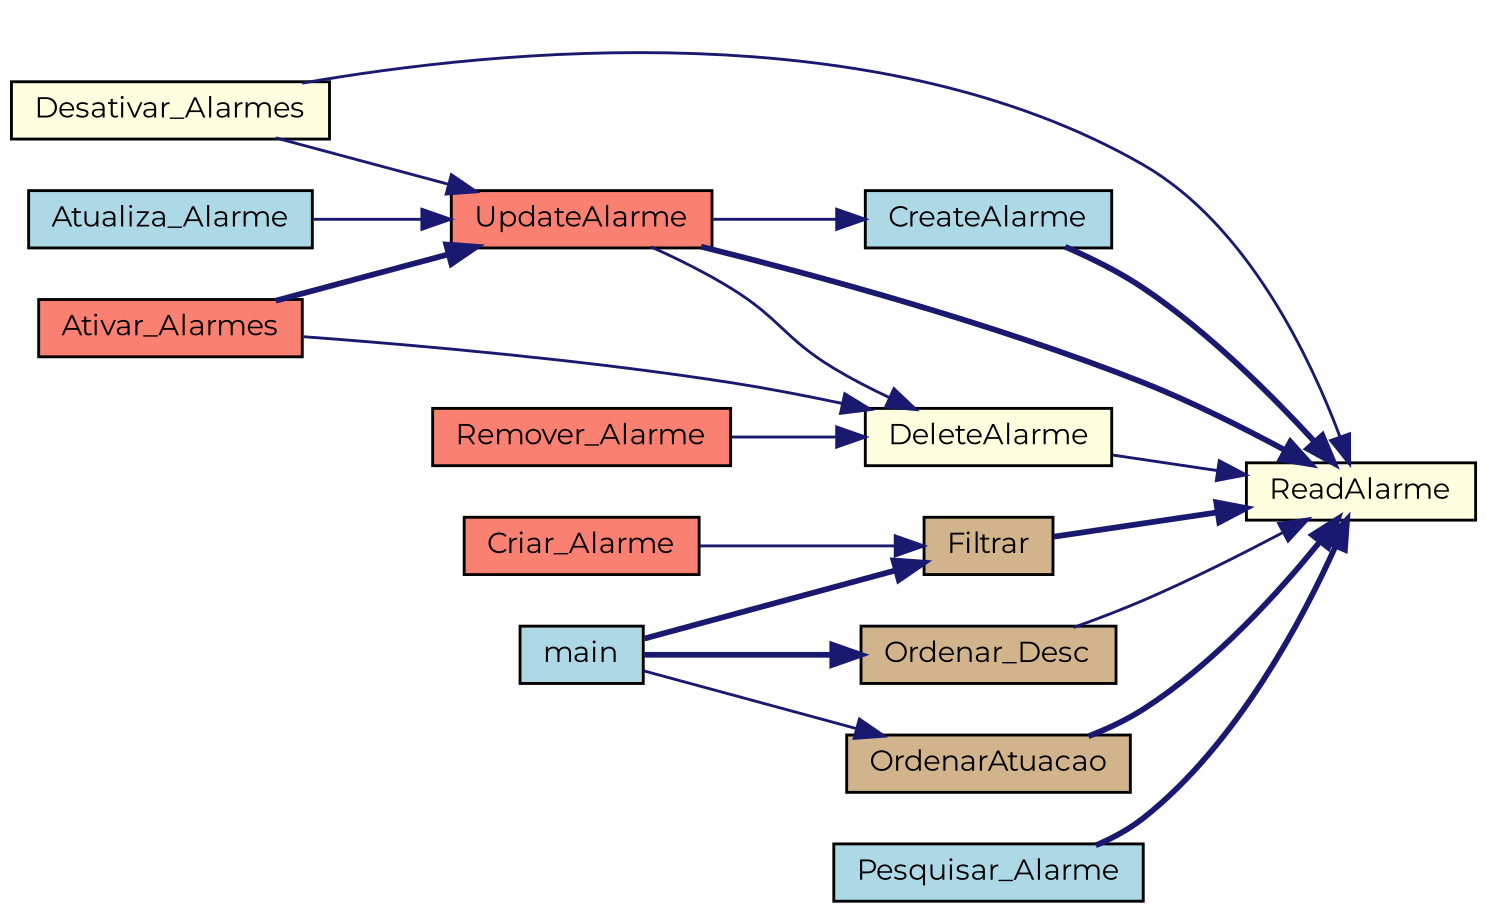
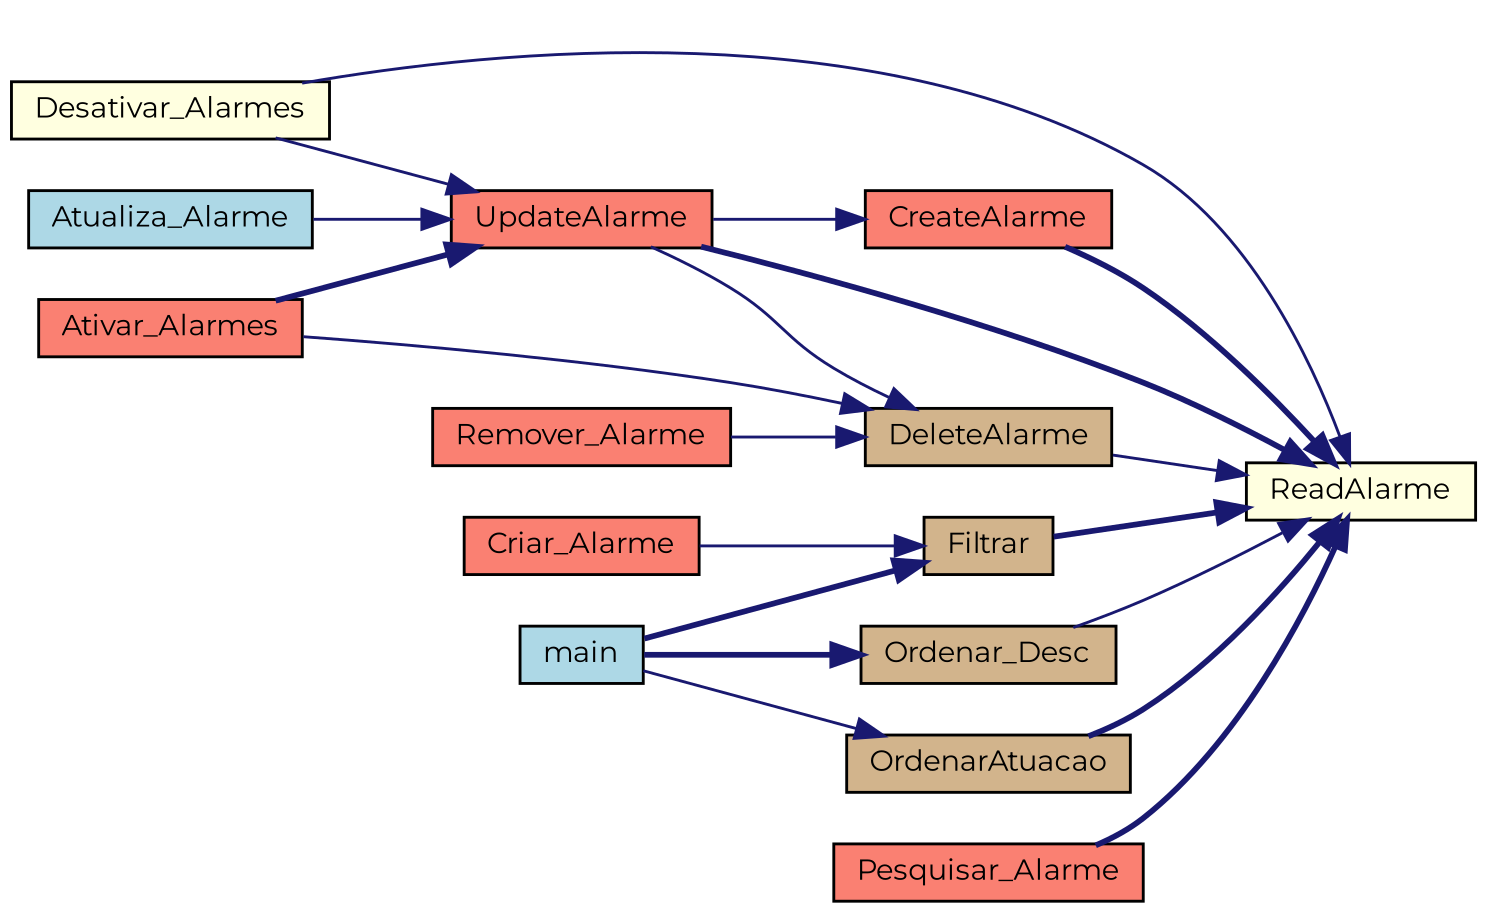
(989, 219) -> (989, 219)
(989, 437) -> (989, 437)
(989, 873) -> (989, 873)
